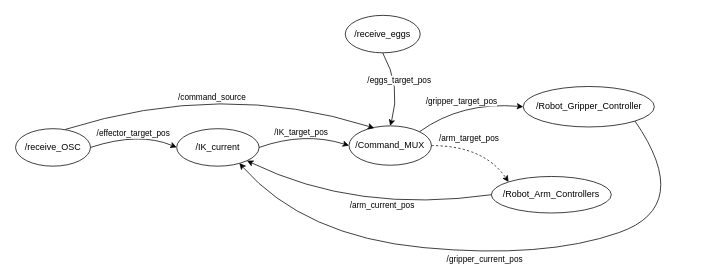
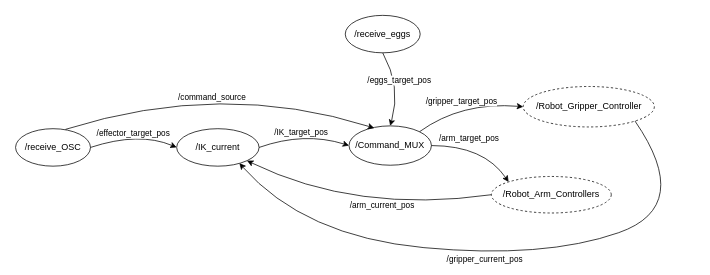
(589, 107) -> (589, 107)
(472, 152) -> (472, 152)
(552, 195) -> (552, 195)
